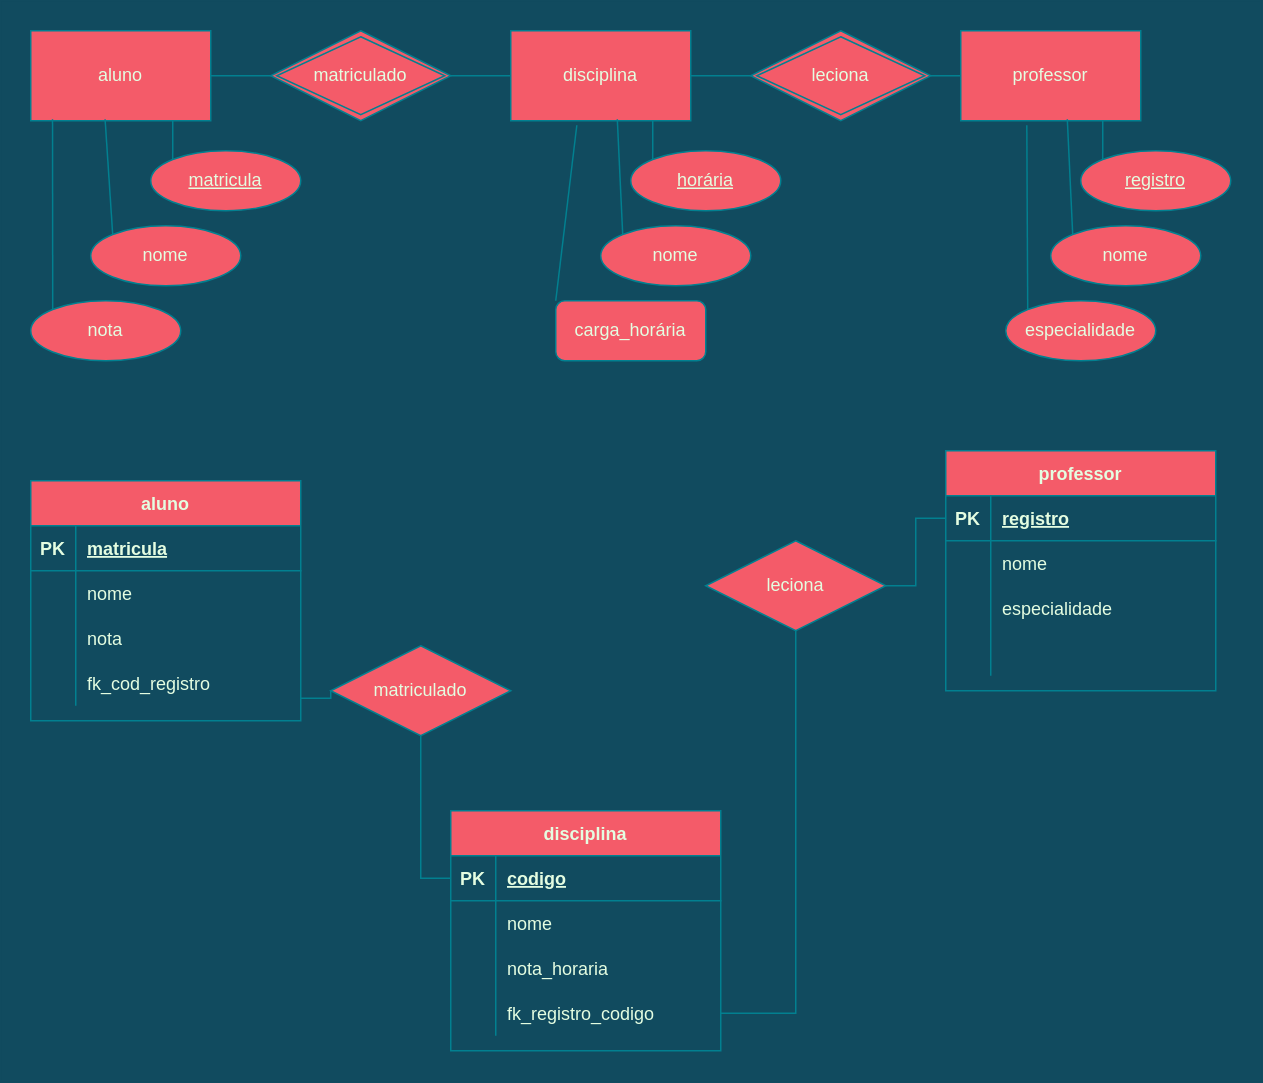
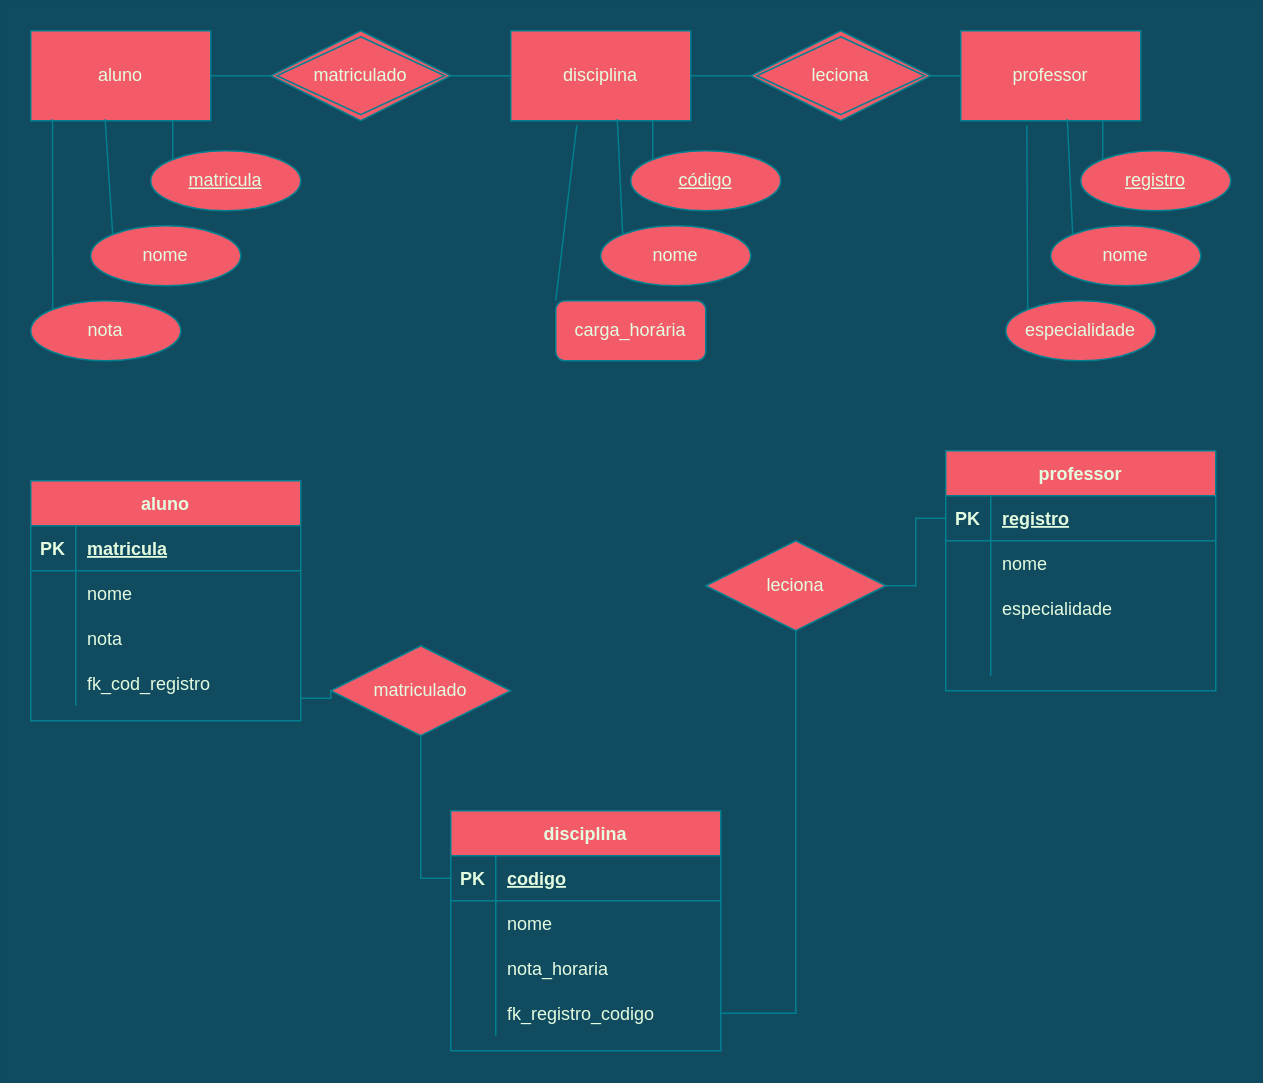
(706, 181) -> (706, 181)
